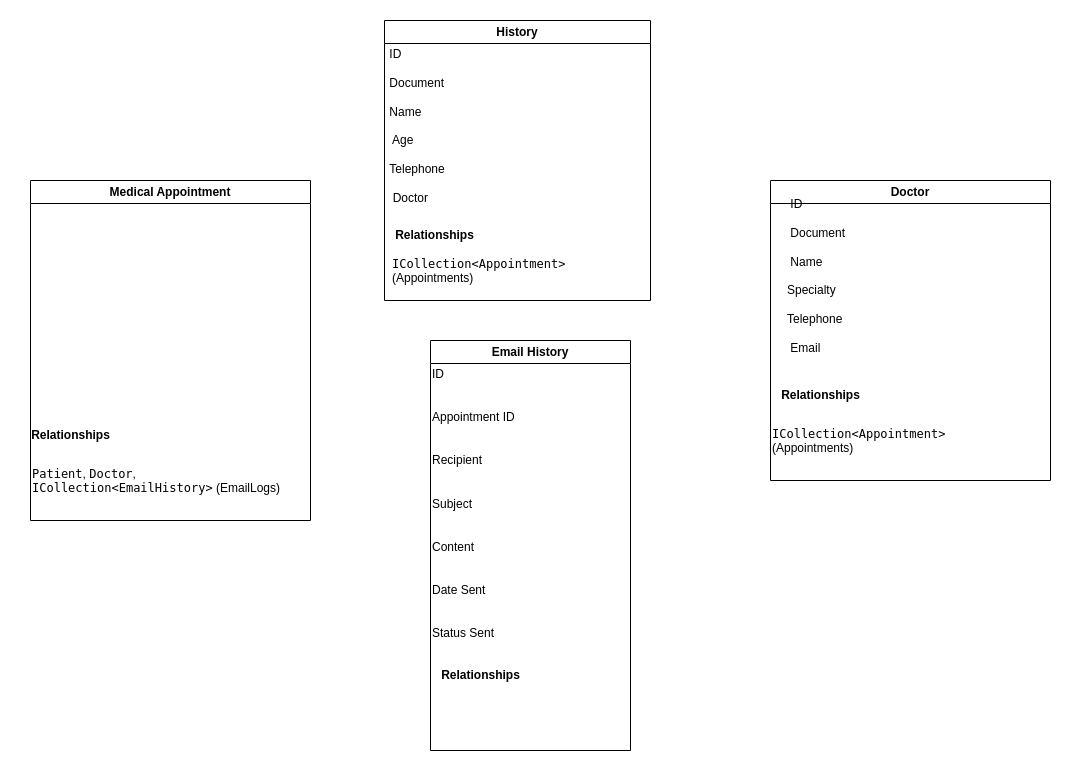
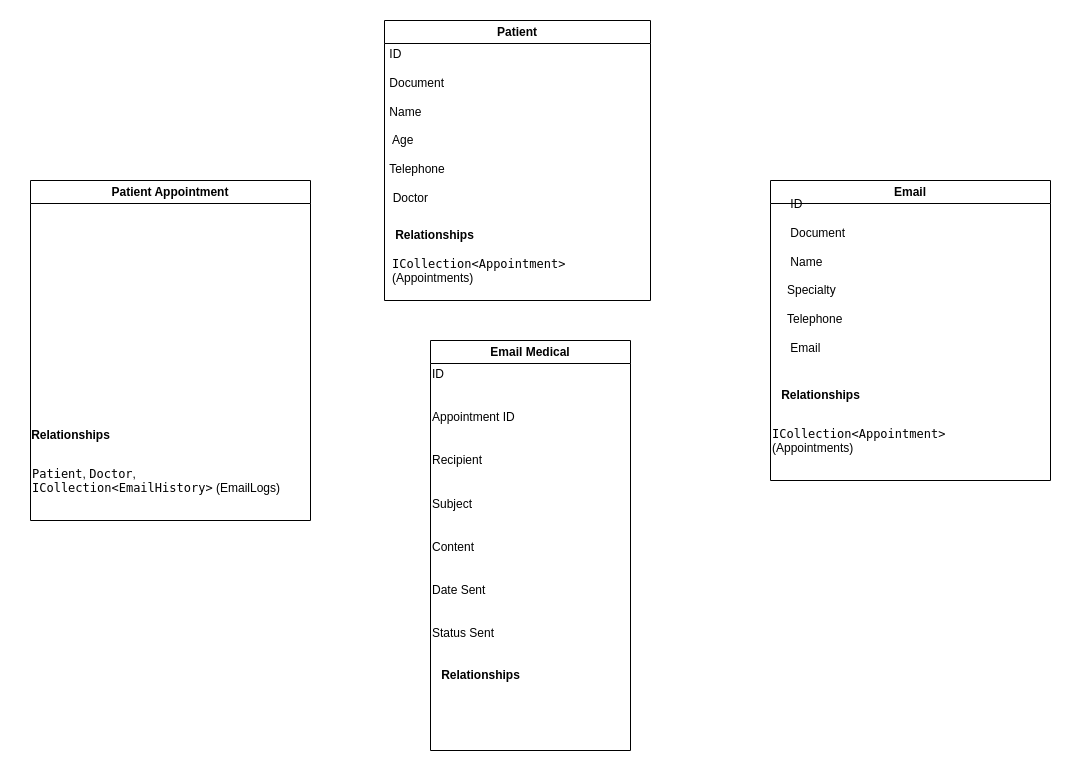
(518, 33) -> (518, 33)
(171, 193) -> (171, 193)
(911, 193) -> (911, 193)
(531, 353) -> (531, 353)
